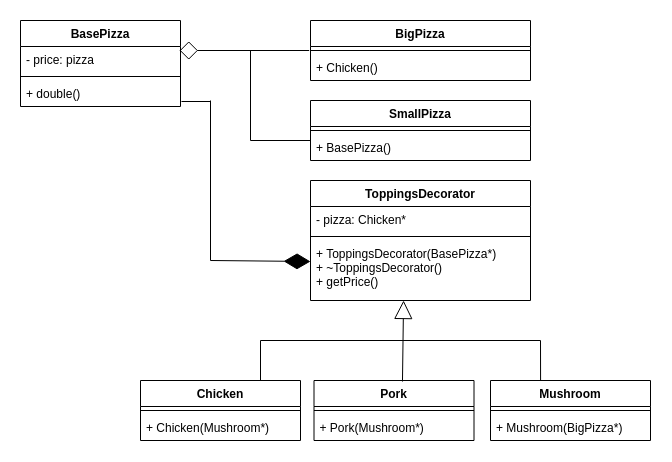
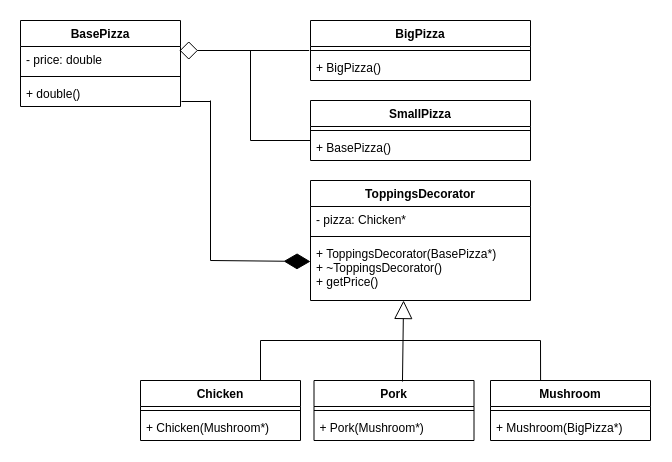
(65, 60) -> (69, 60)
(350, 68) -> (352, 68)
